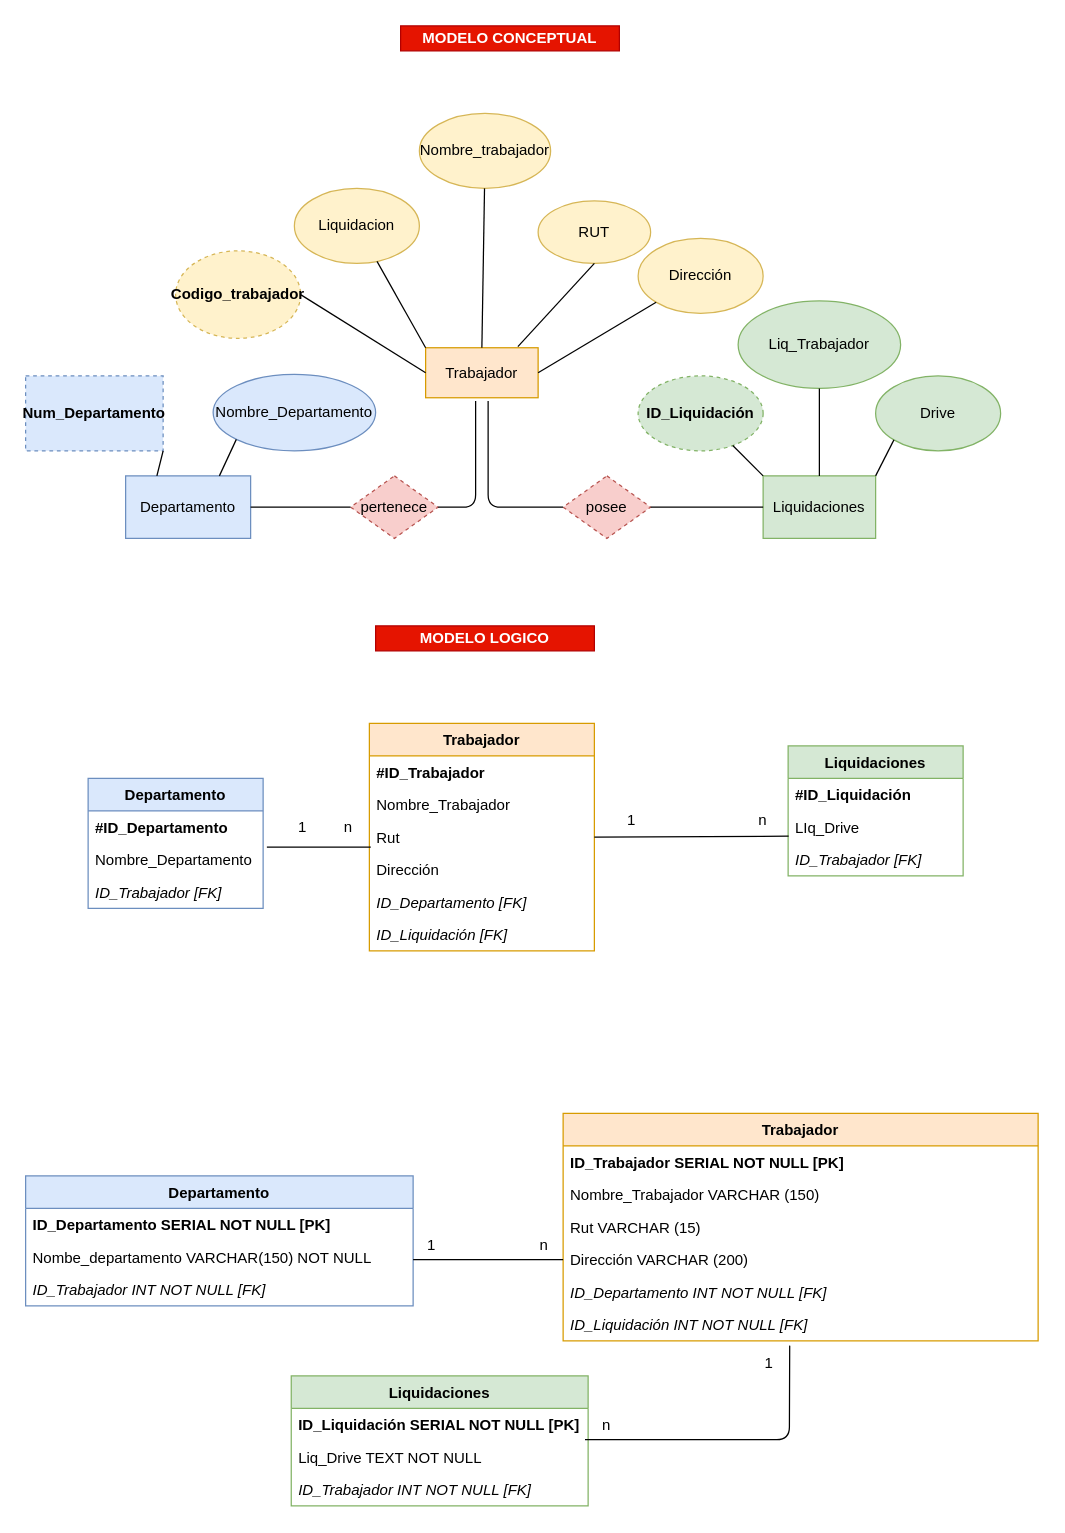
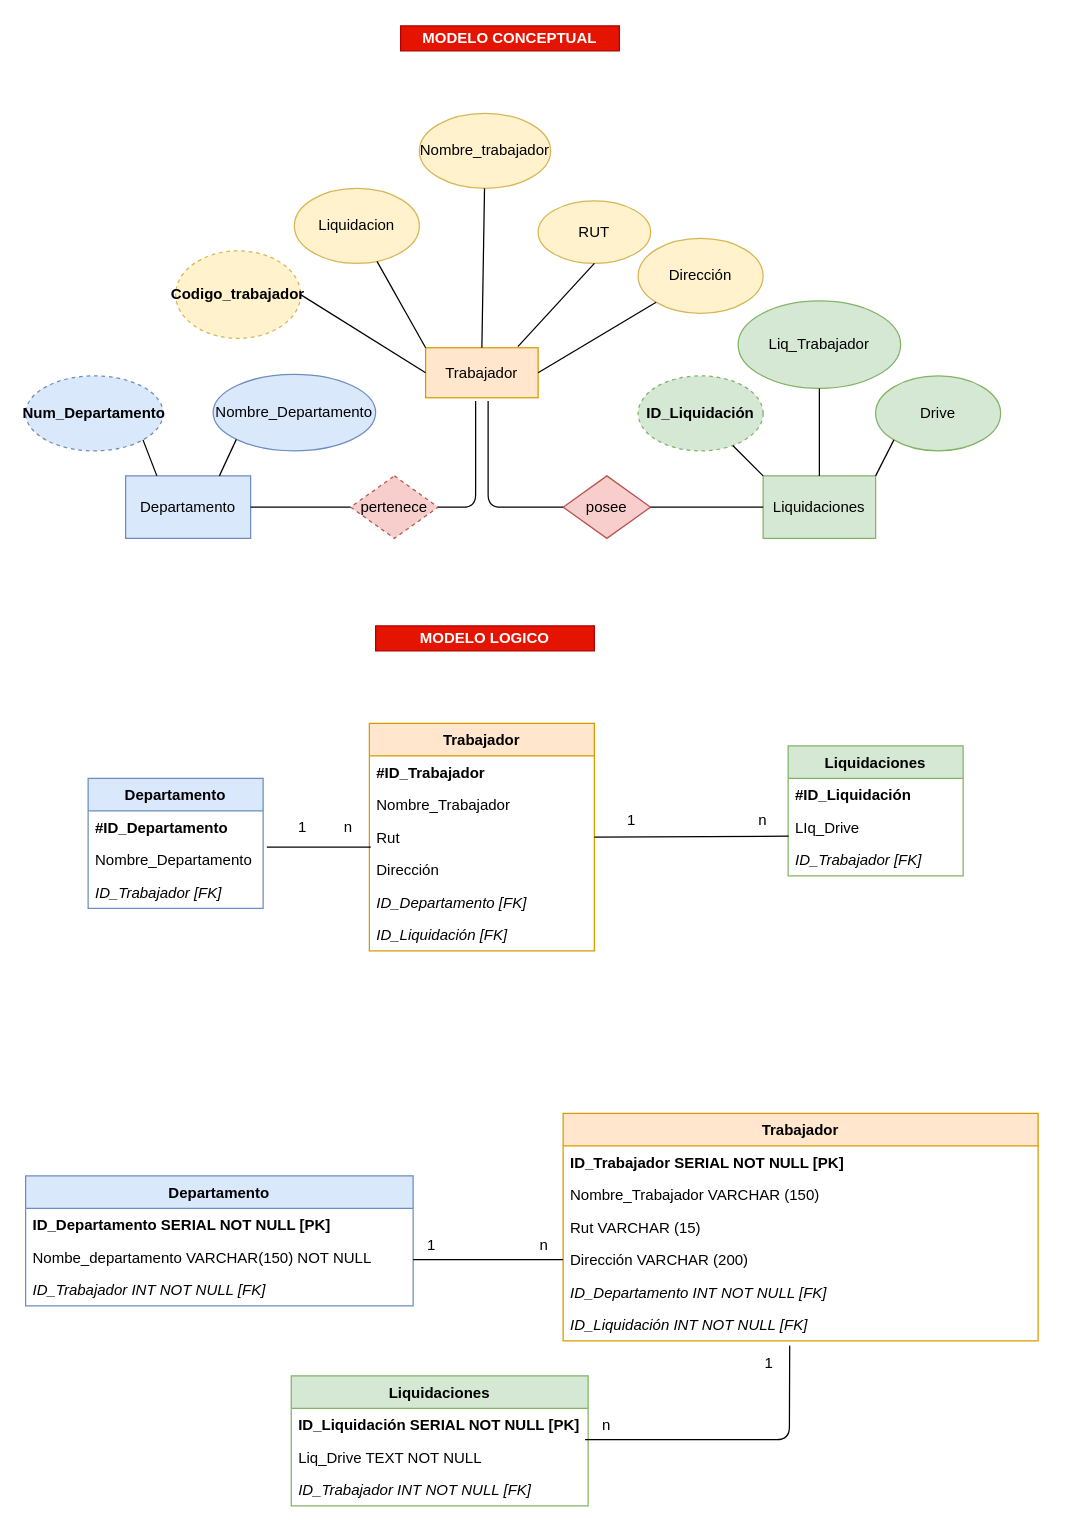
(94, 413) -> (94, 413)
(607, 507) -> (607, 507)
